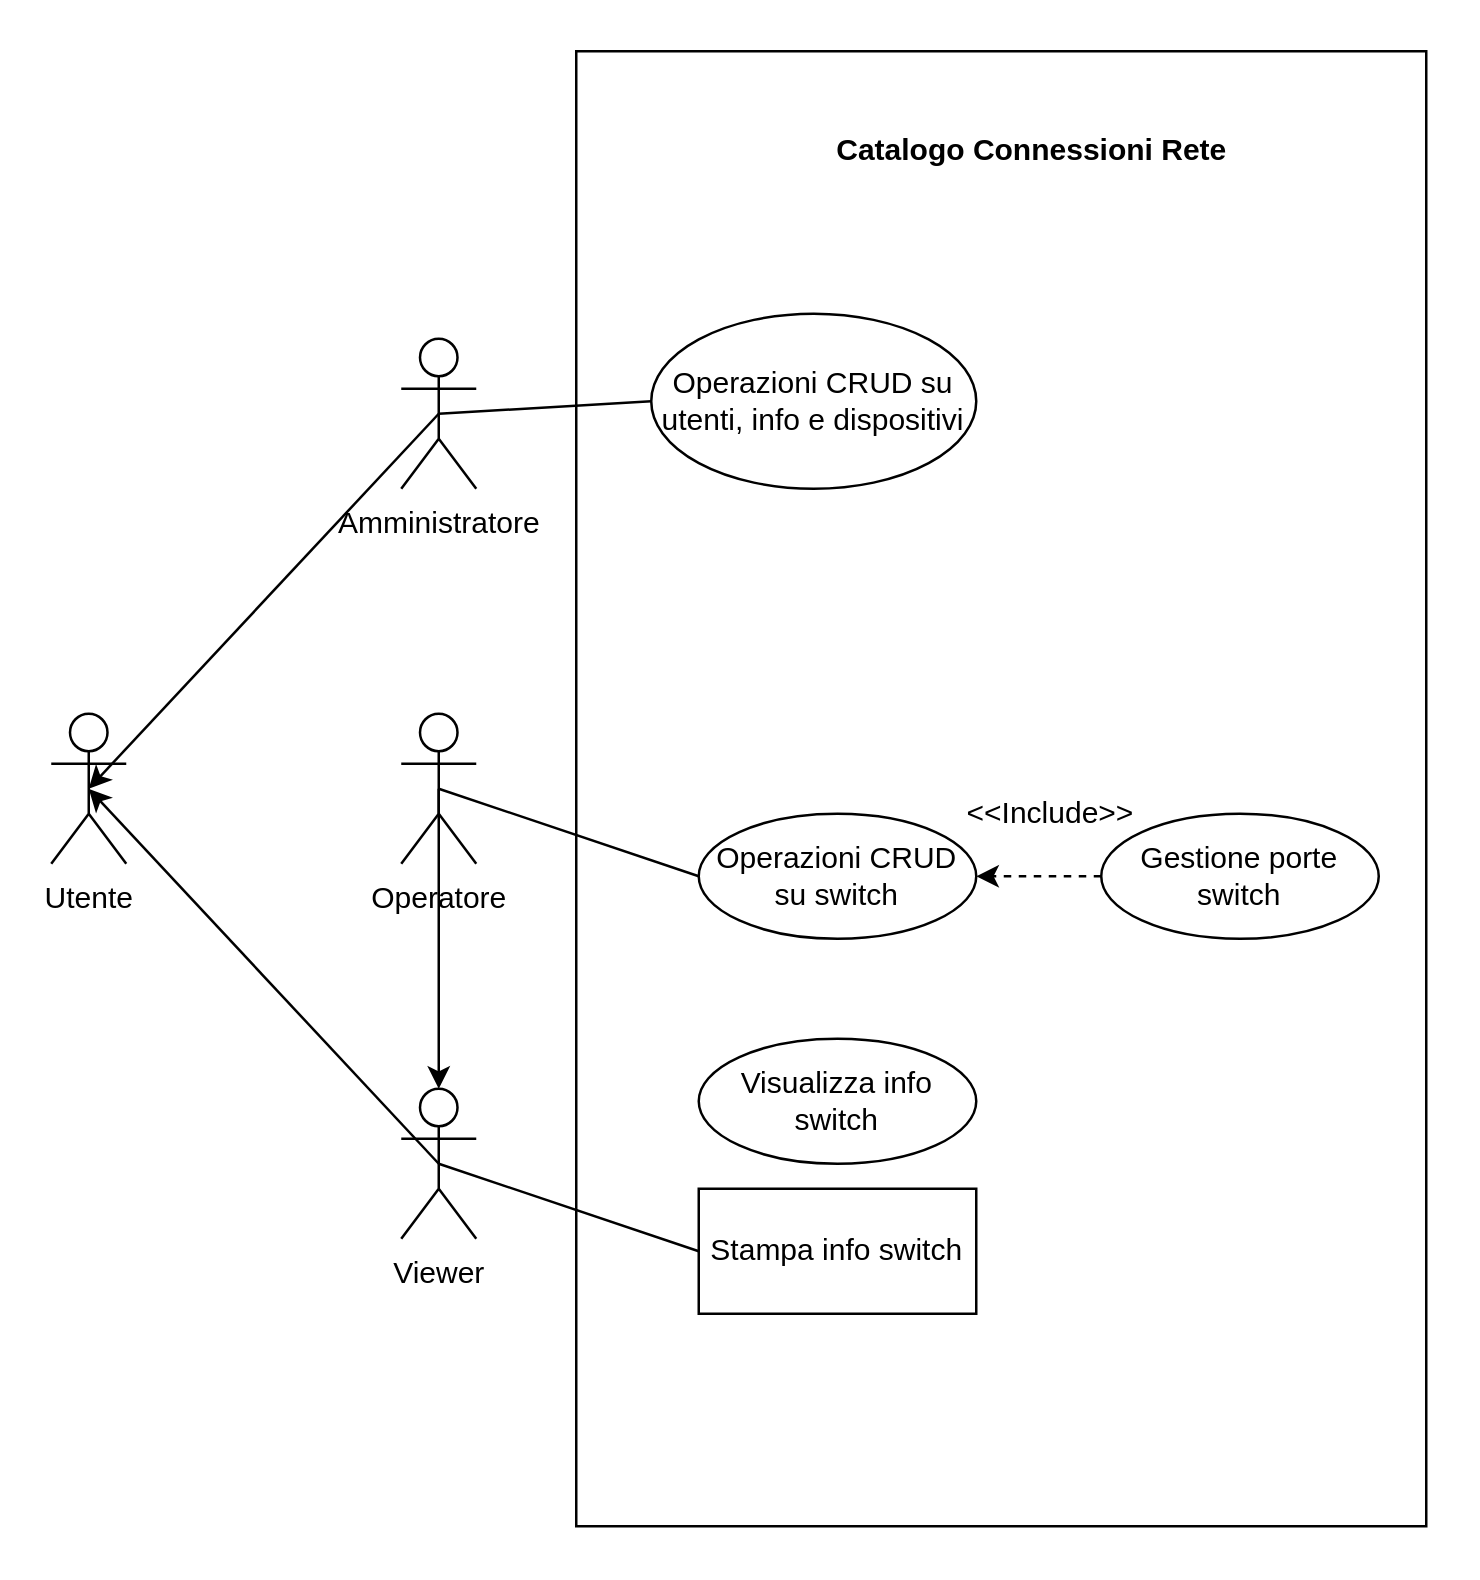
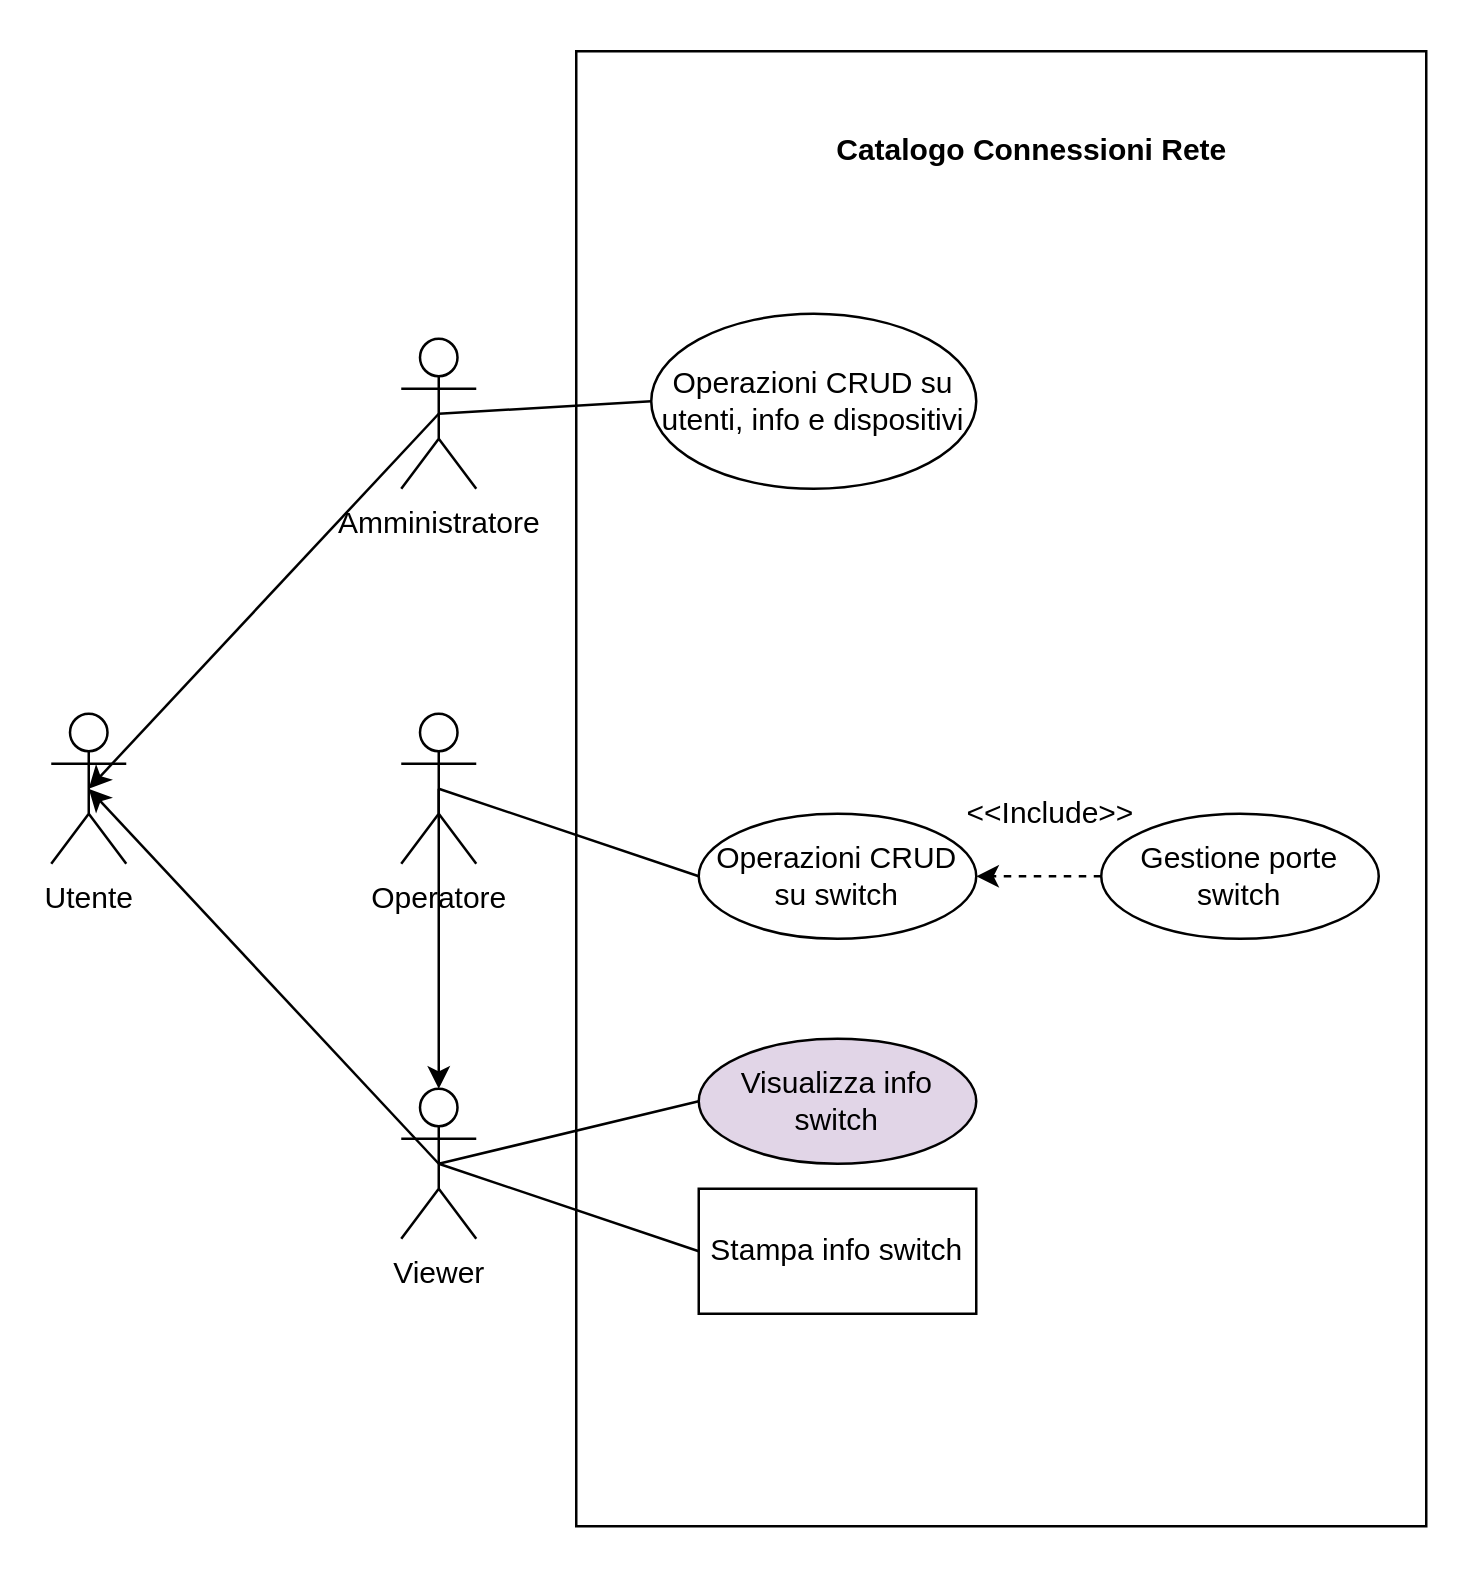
(838, 1101) -> (838, 1101)
none -> (583, 1129)
